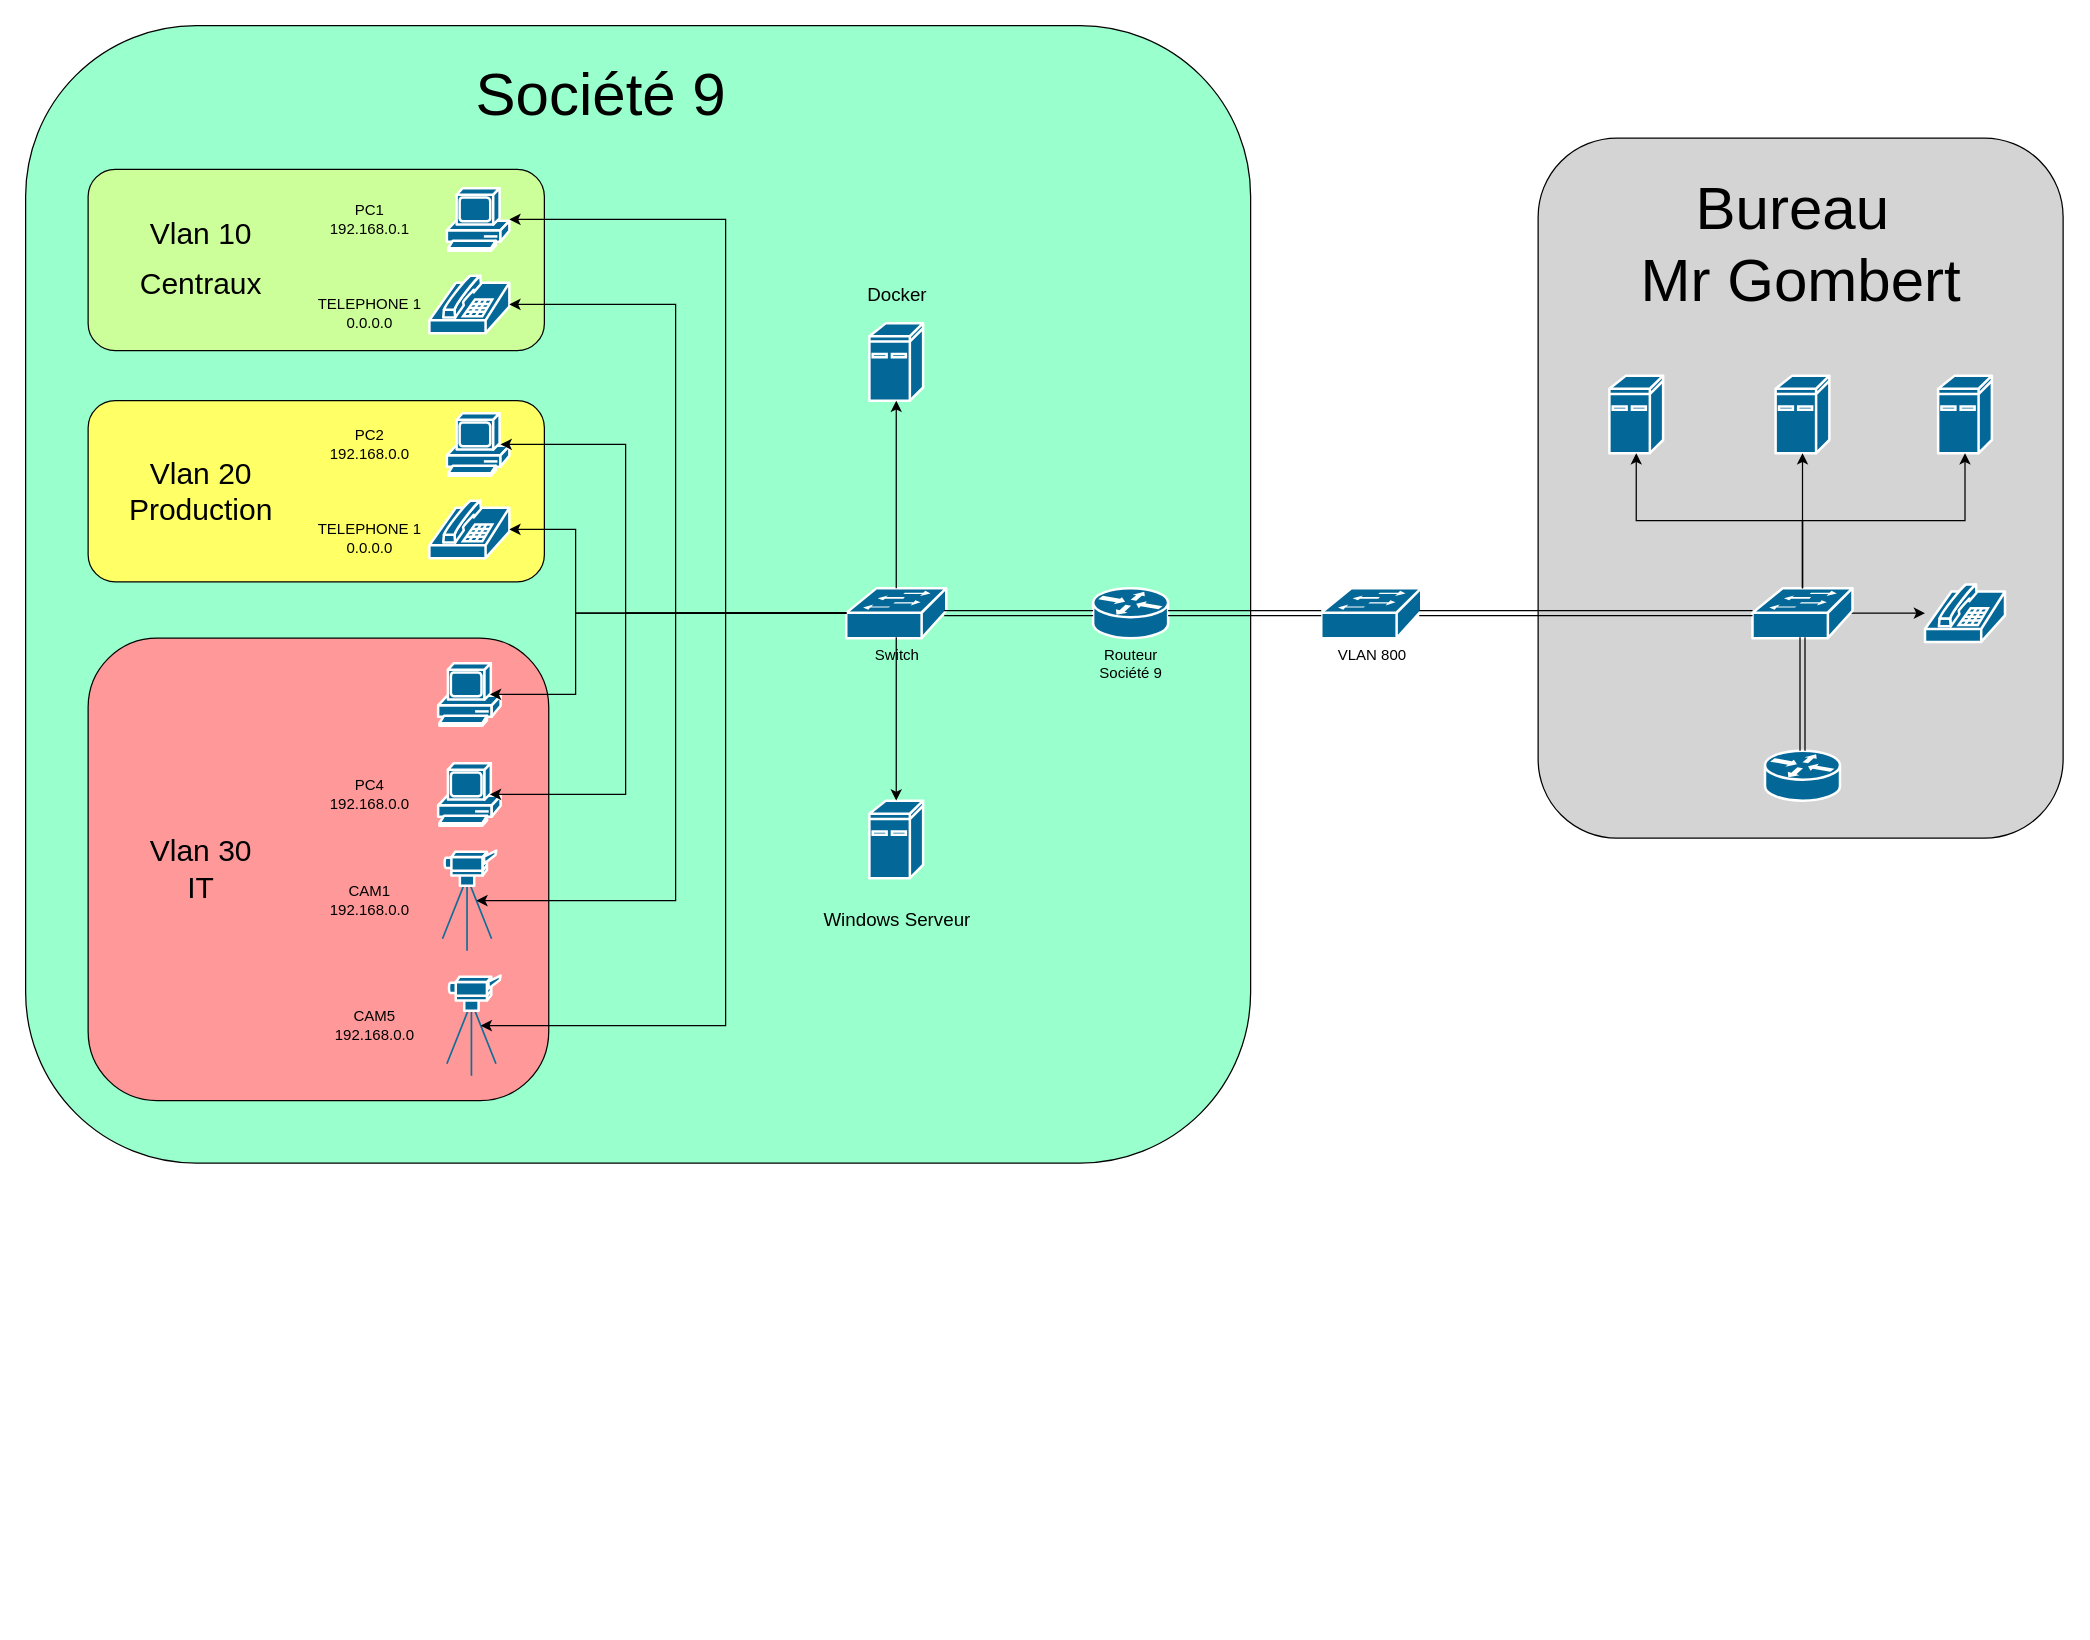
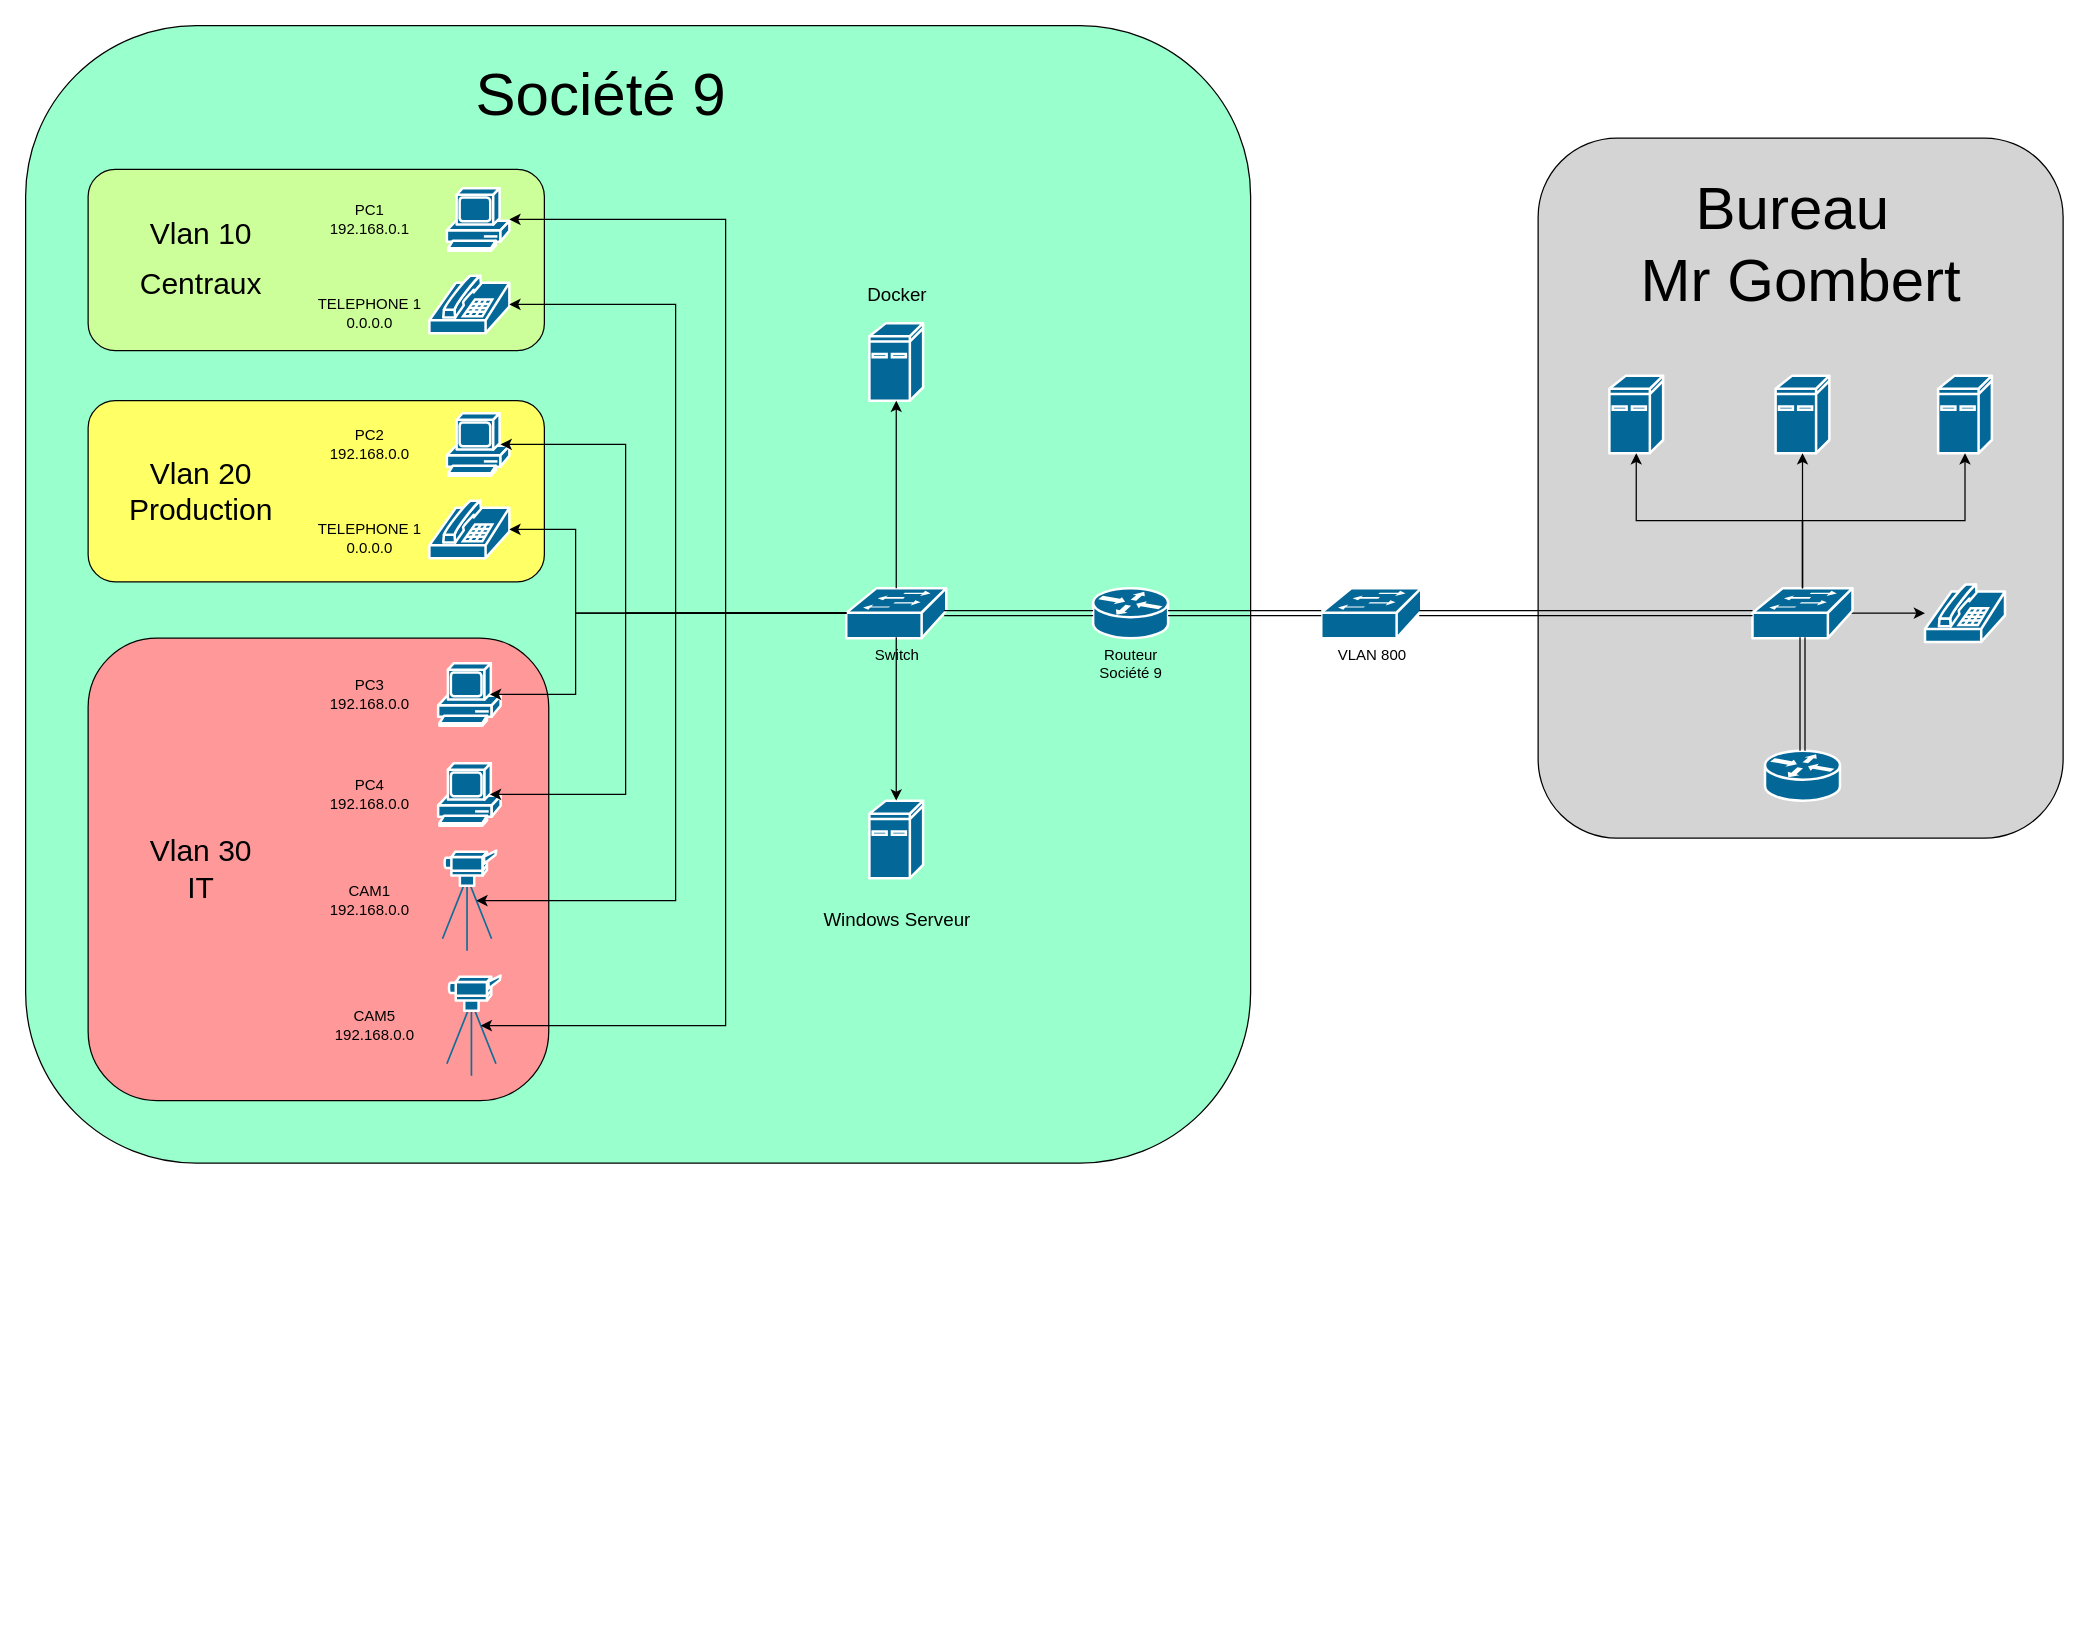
none -> (369, 694)
